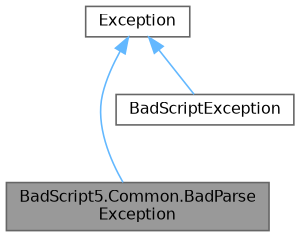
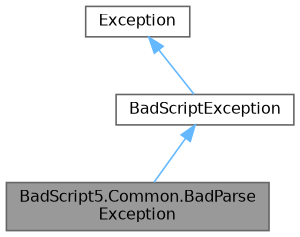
(101, 117) -> (170, 160)
